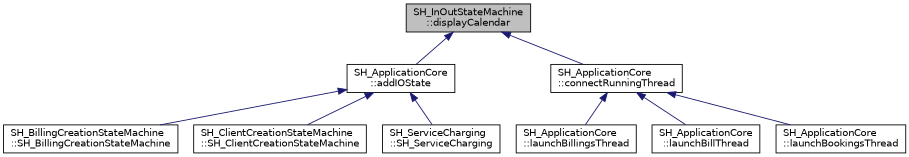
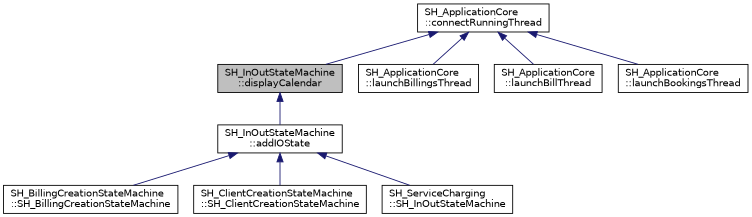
(547, 50) -> (378, 49)
(401, 78) -> (280, 139)
(441, 139) -> (447, 199)
